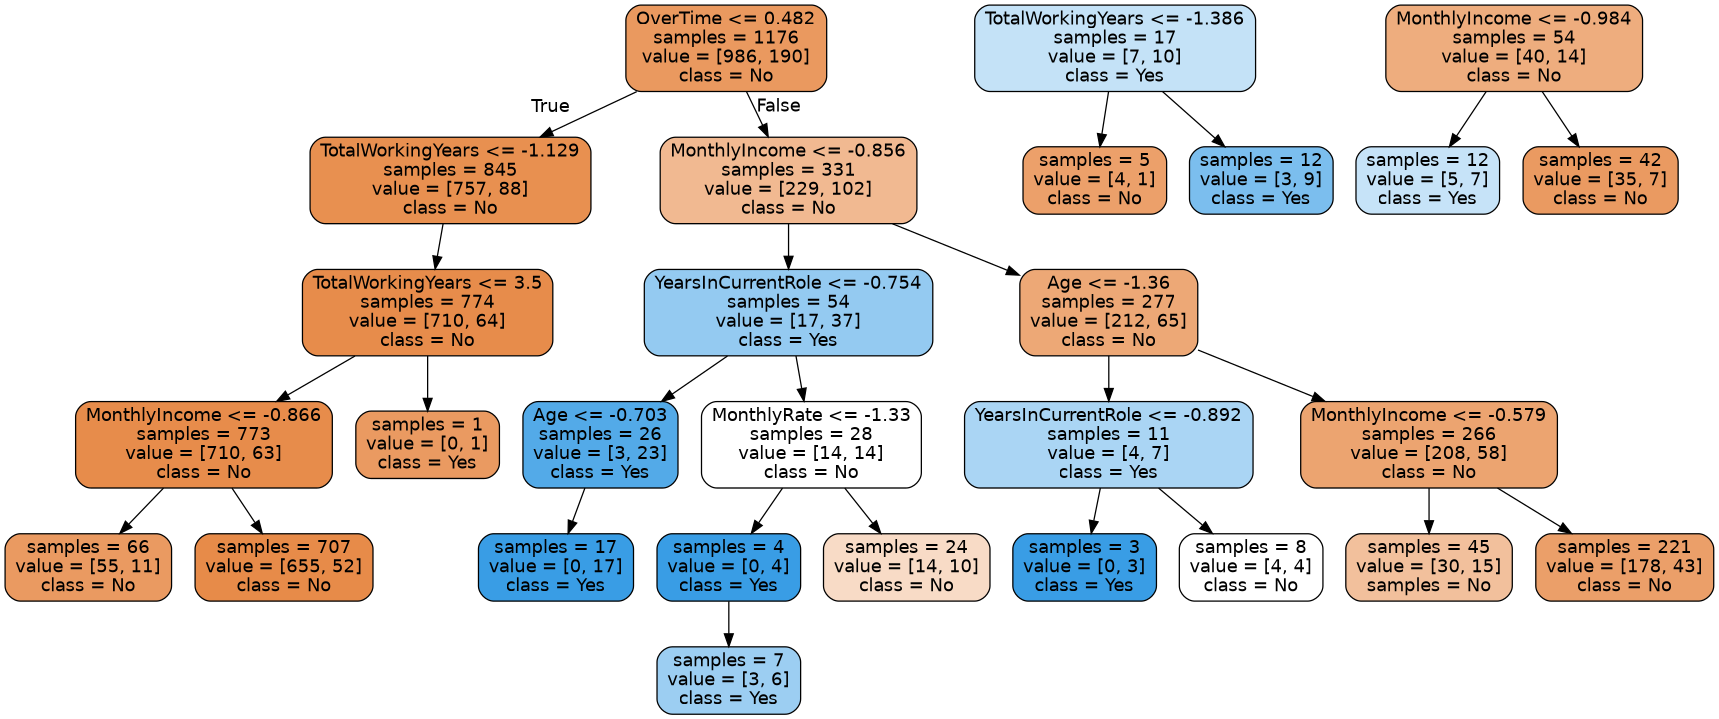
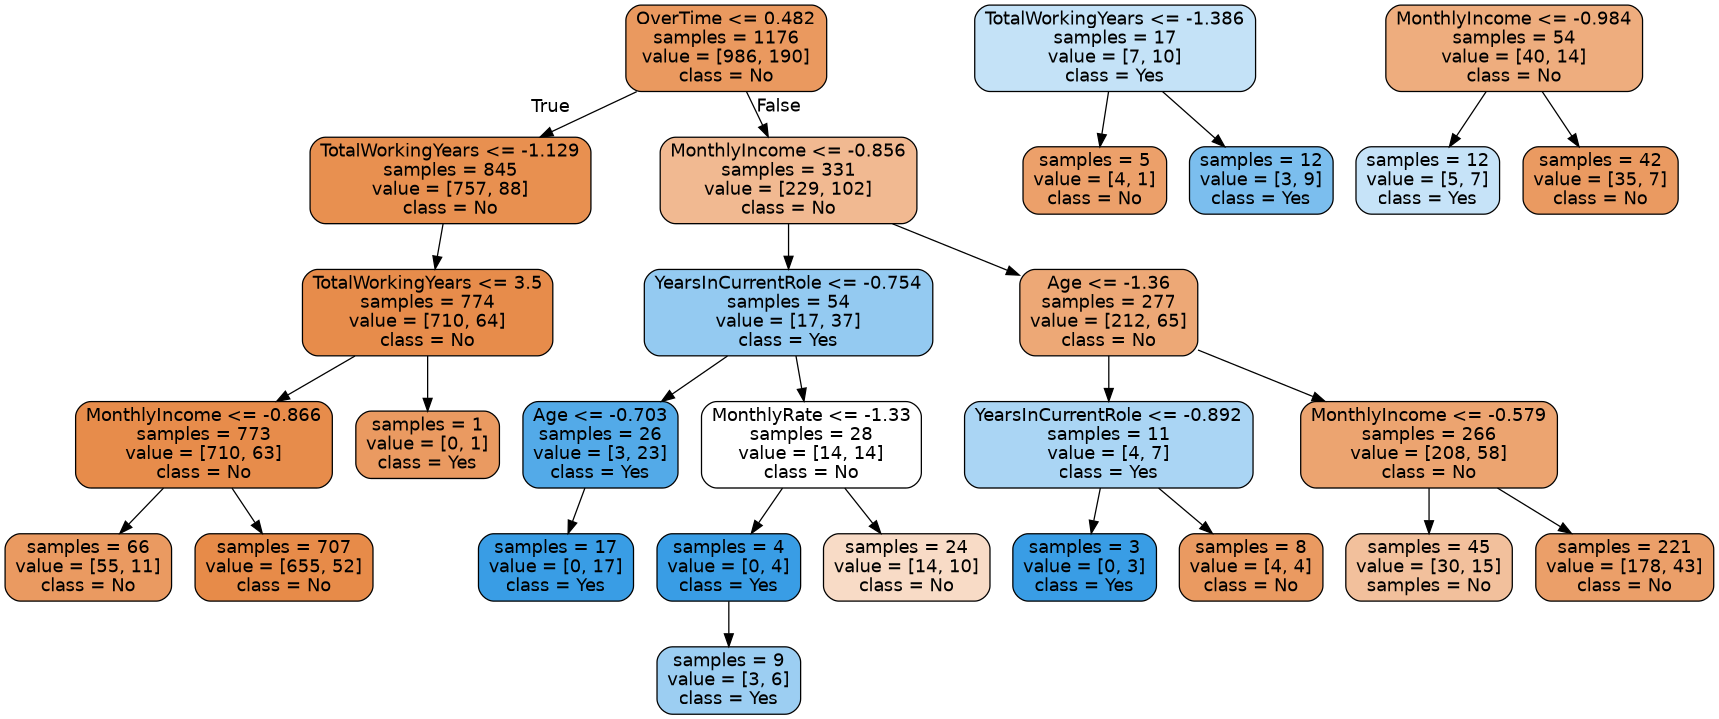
(1251, 567) -> (1251, 567)
(729, 681) -> (729, 681)
